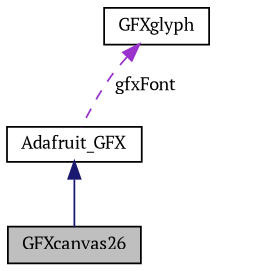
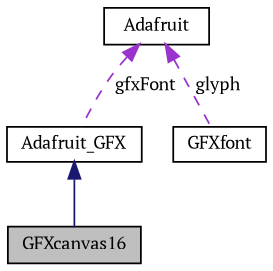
(157, 26) -> (157, 26)
none -> (220, 144)
(74, 245) -> (74, 245)
